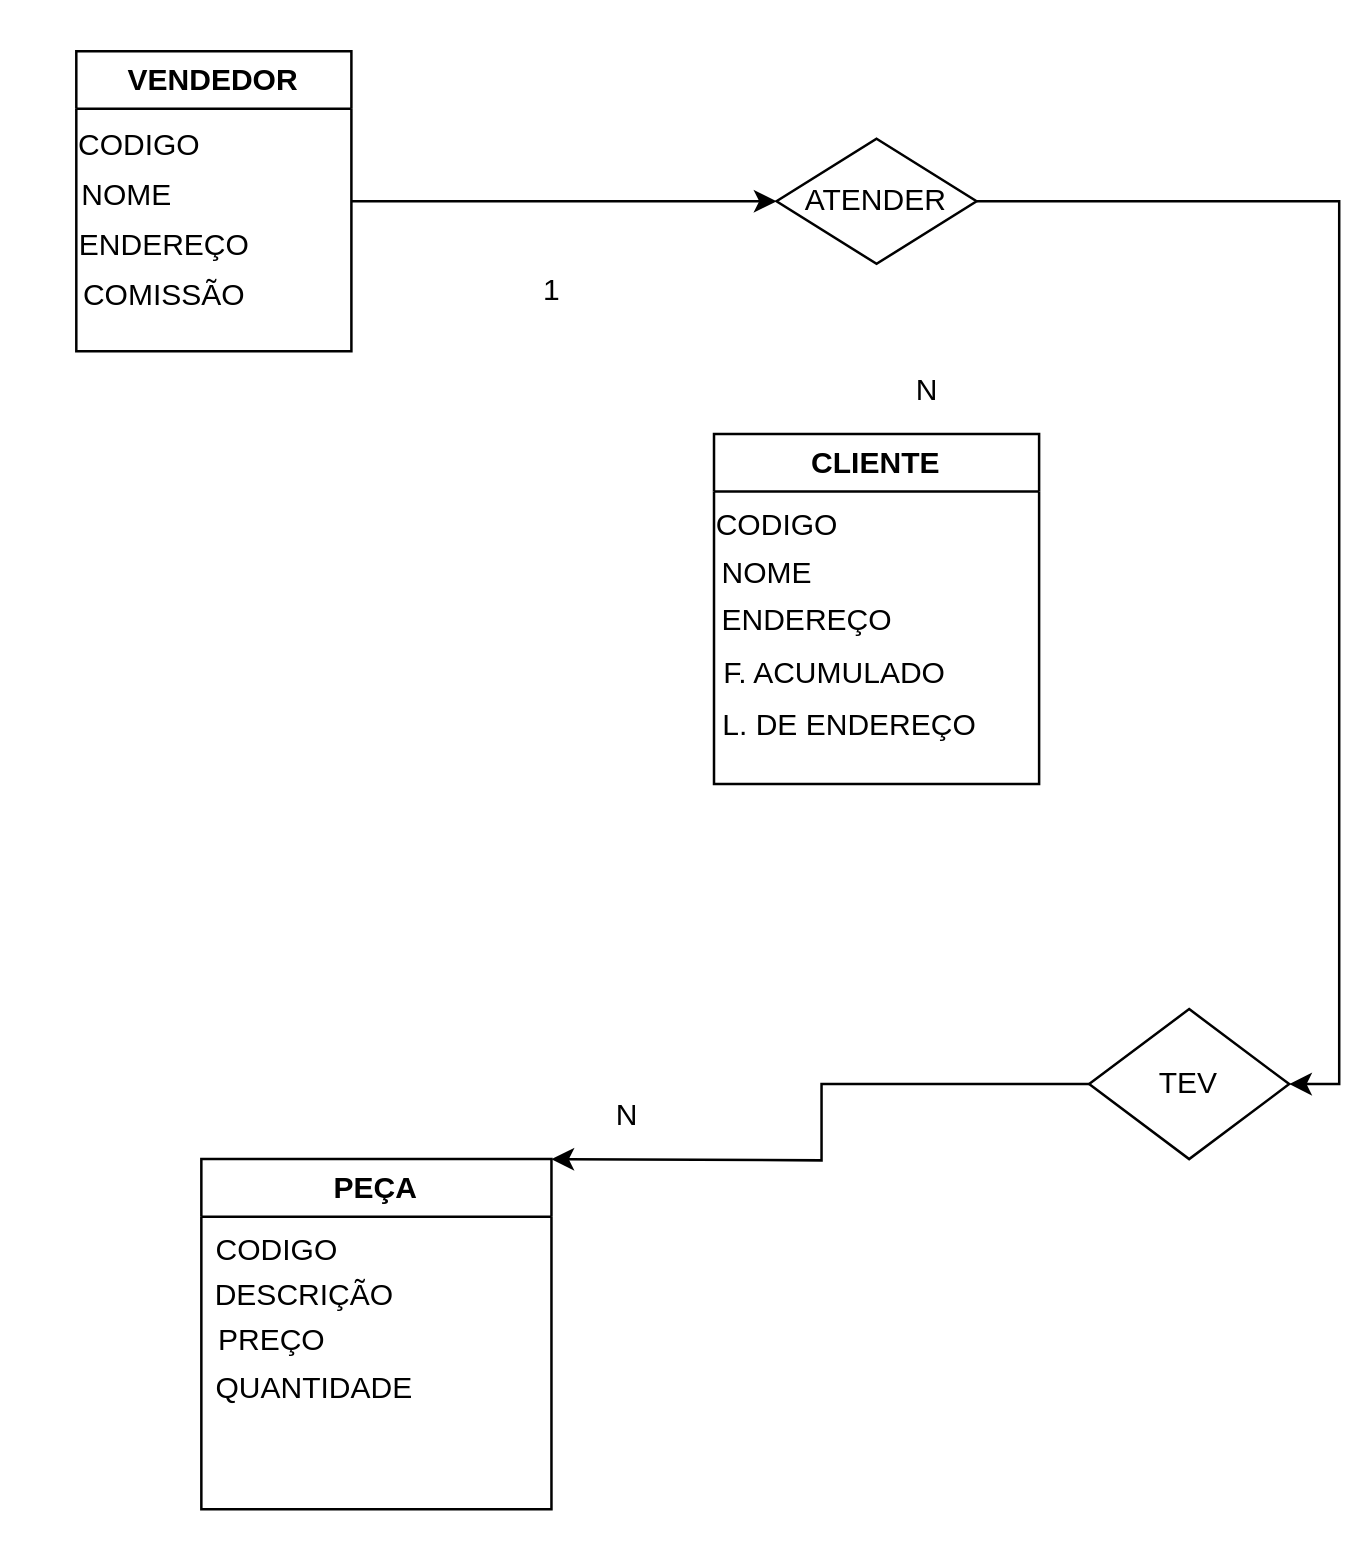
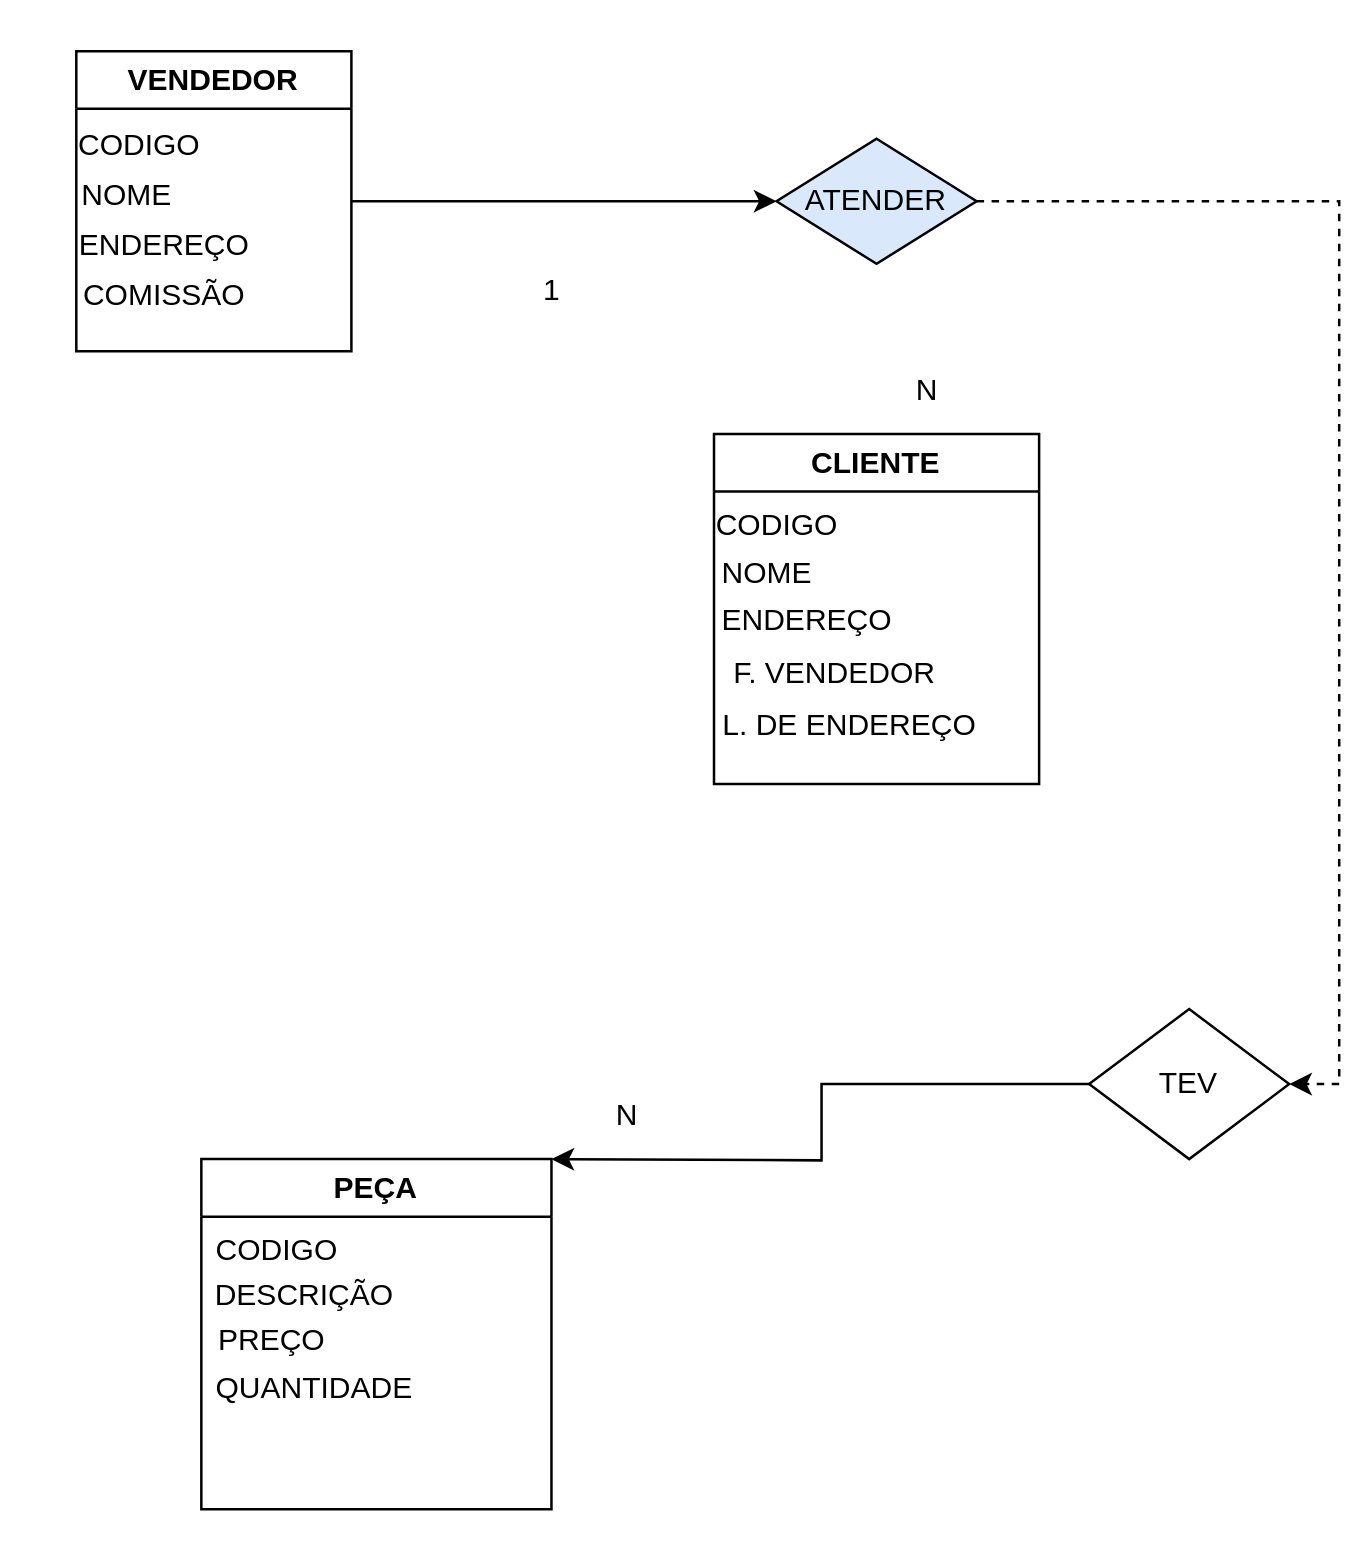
(876, 201) -> (876, 201)
(1339, 480) -> (1339, 480)
(835, 674) -> (835, 674)
